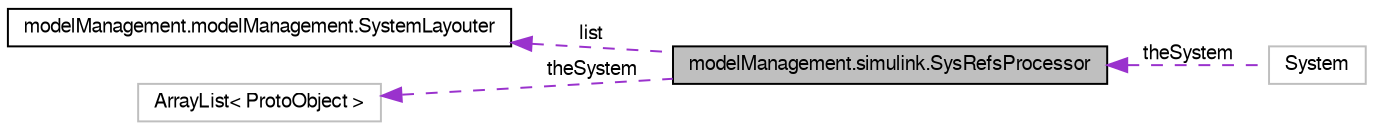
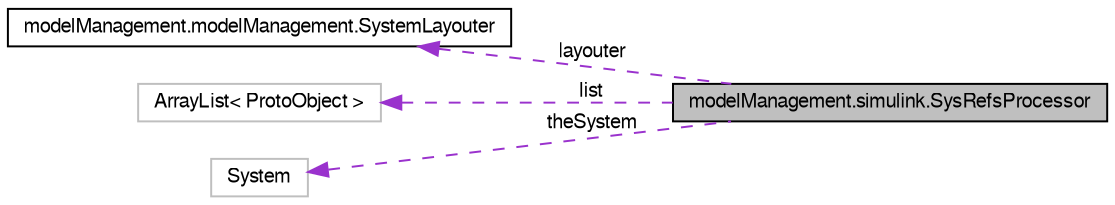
(592, 35) -> (592, 52)
(1198, 65) -> (530, 146)
(592, 70) -> (592, 92)
